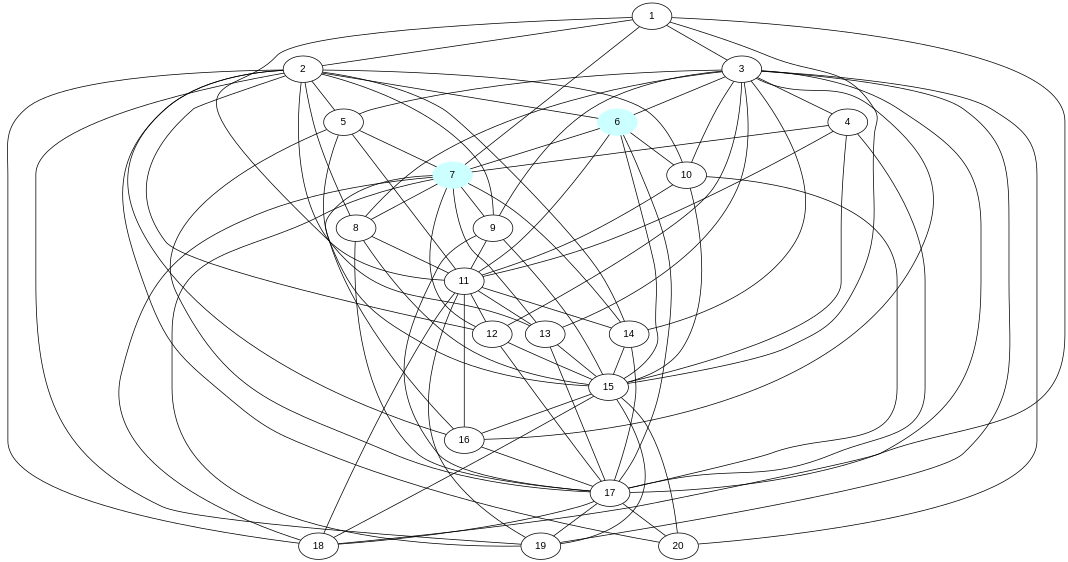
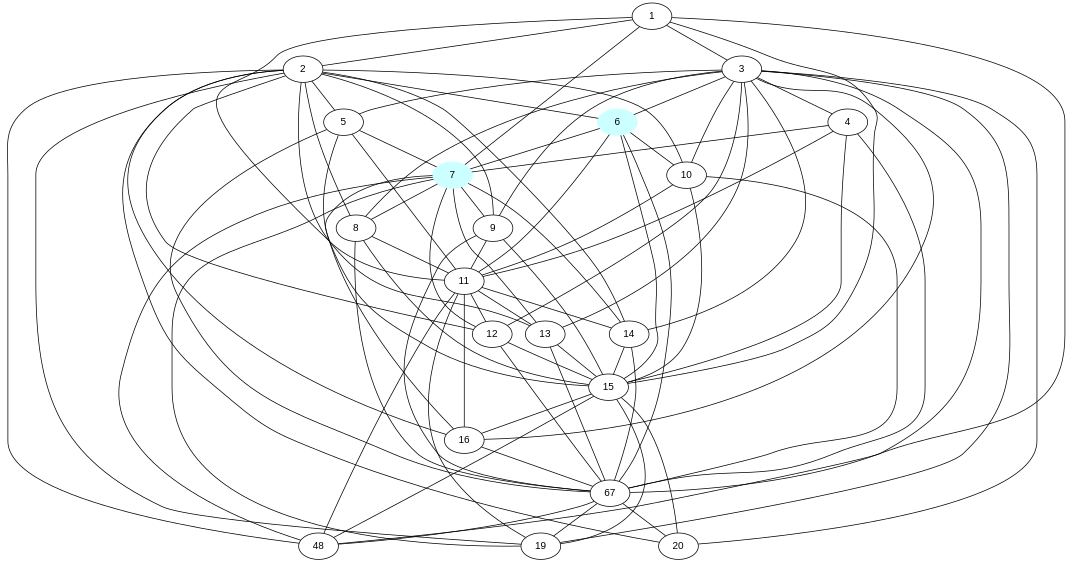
(610, 493) -> (610, 493)
(319, 546) -> (319, 546)
